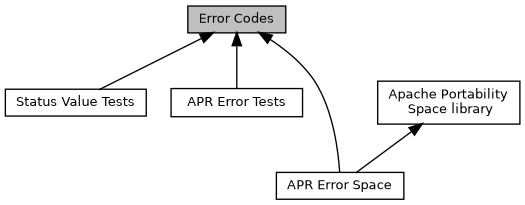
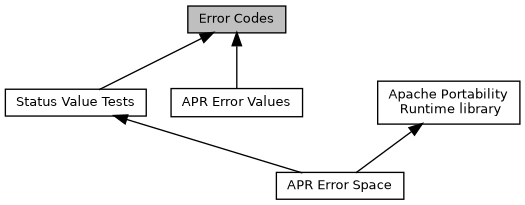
(323, 96) -> (215, 146)
(237, 103) -> (237, 103)
(449, 103) -> (449, 103)
